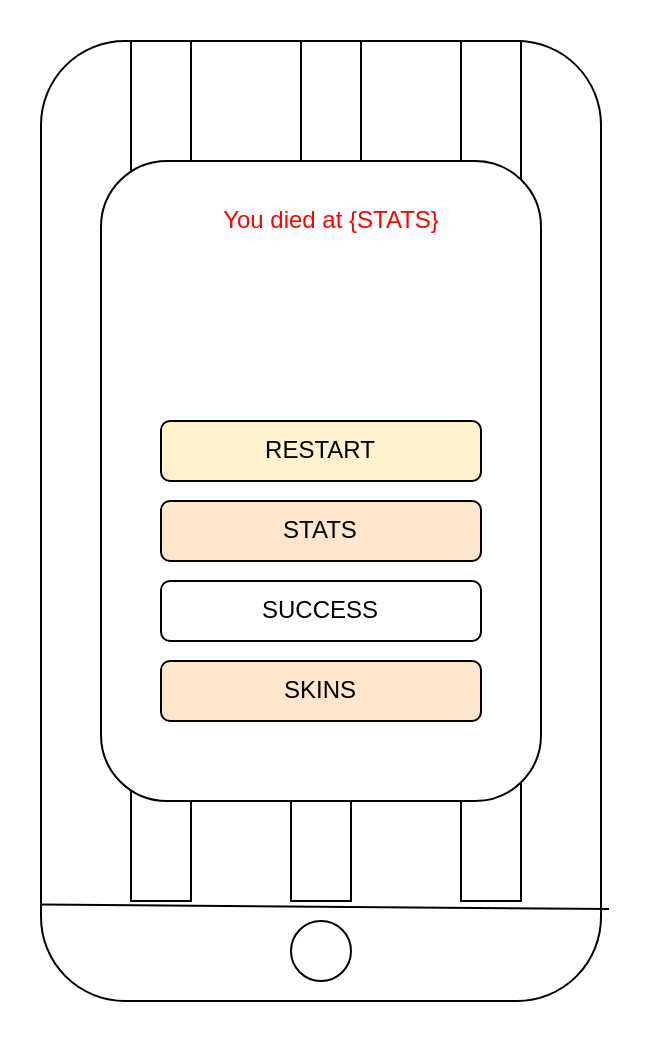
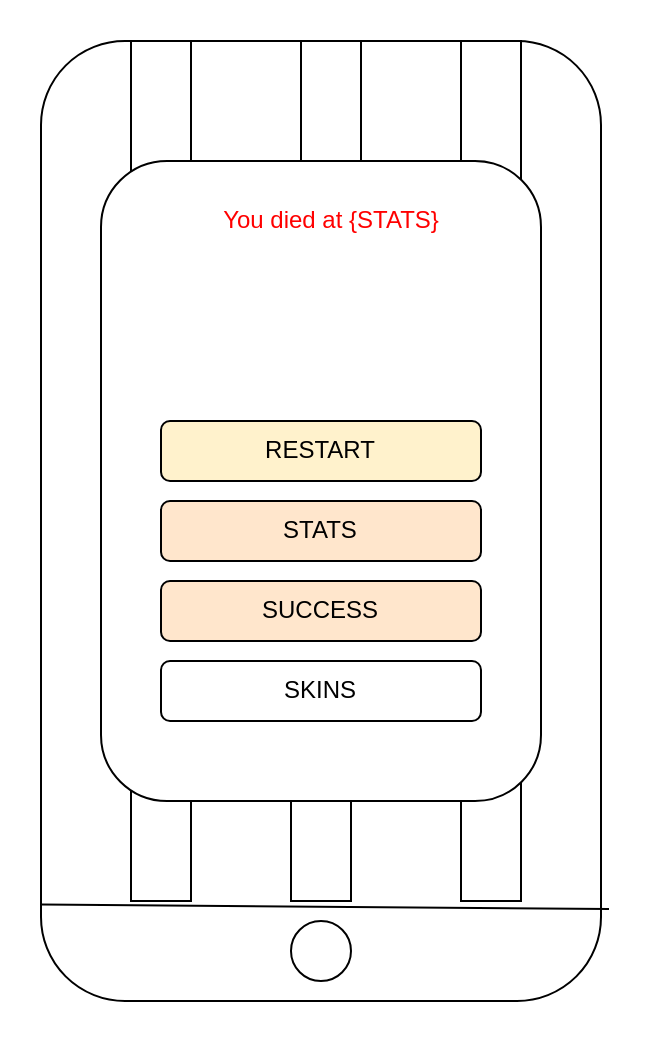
(321, 611) -> (321, 611)
(321, 691) -> (321, 691)
